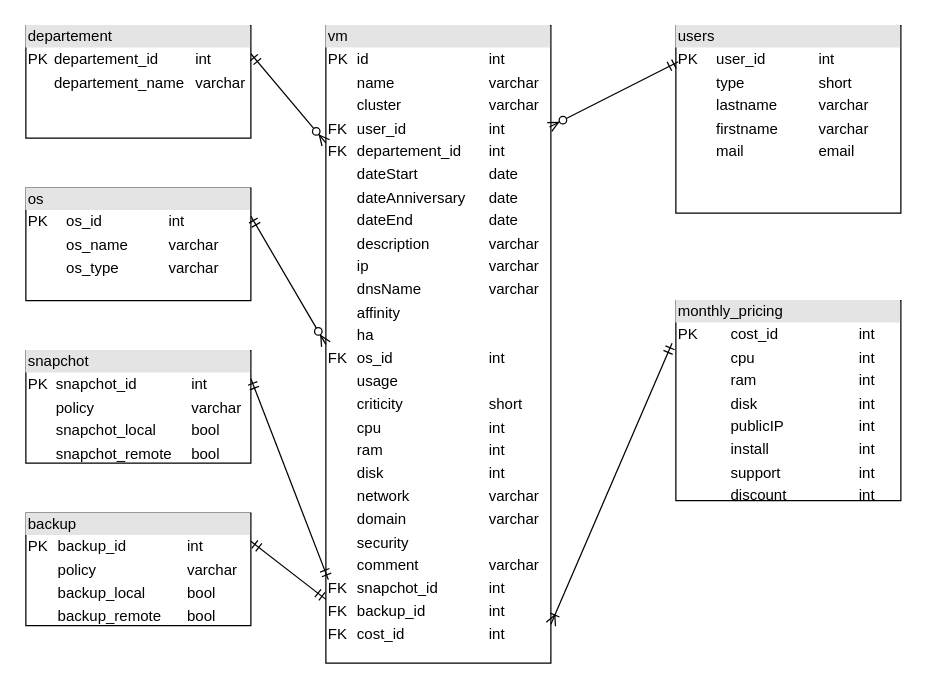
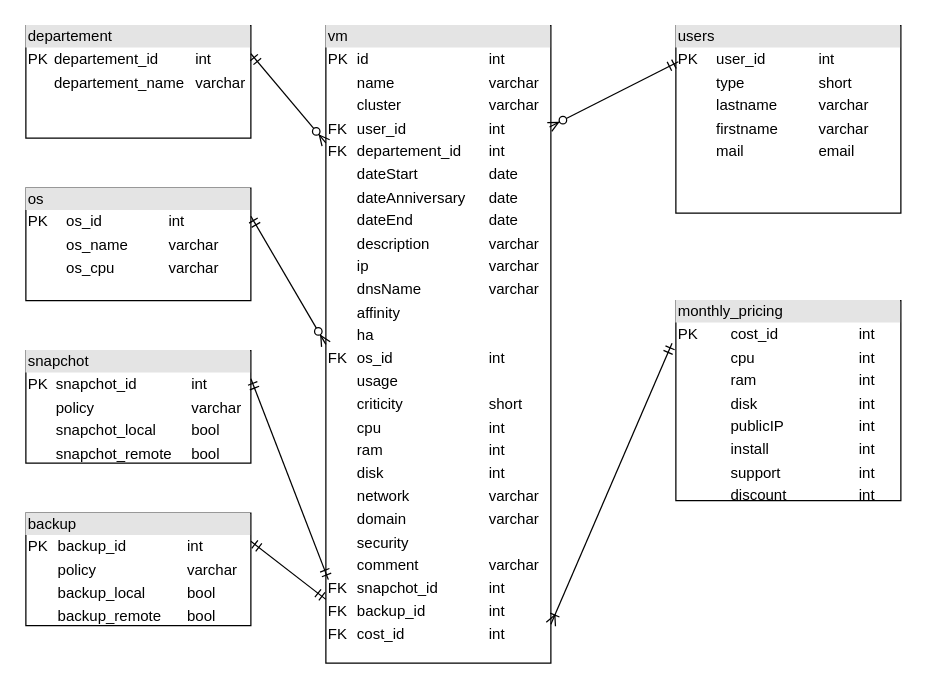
(84, 224) -> (84, 224)
